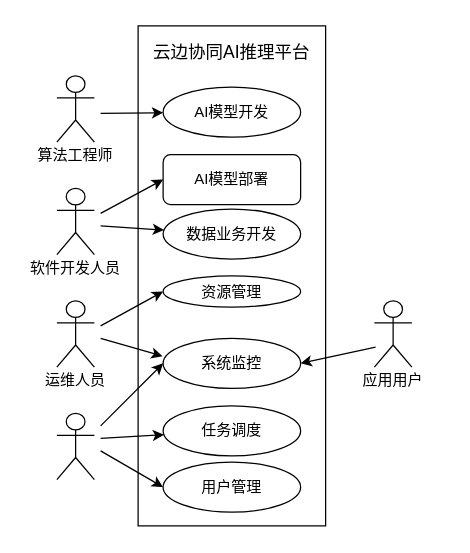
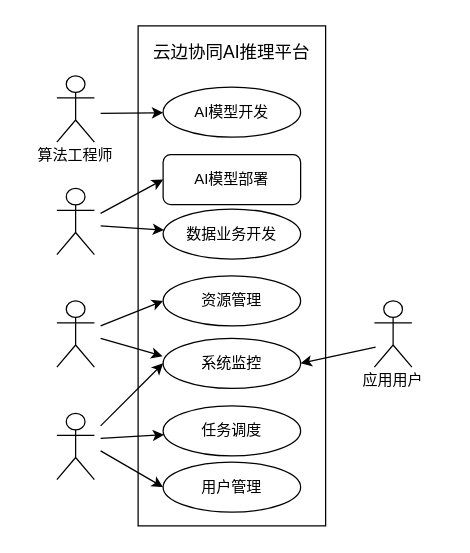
(76, 268) -> none
(232, 291) -> (232, 301)
(76, 381) -> none
